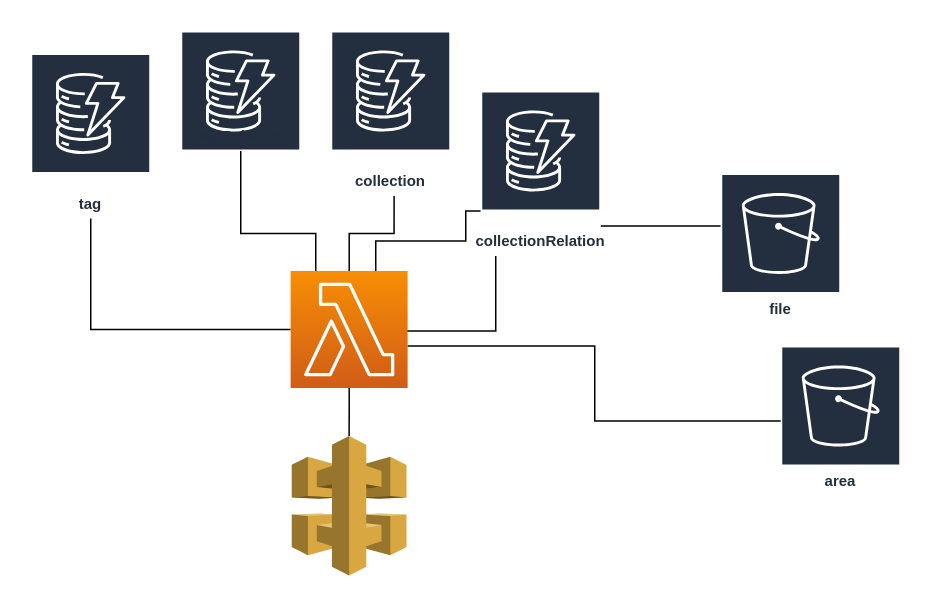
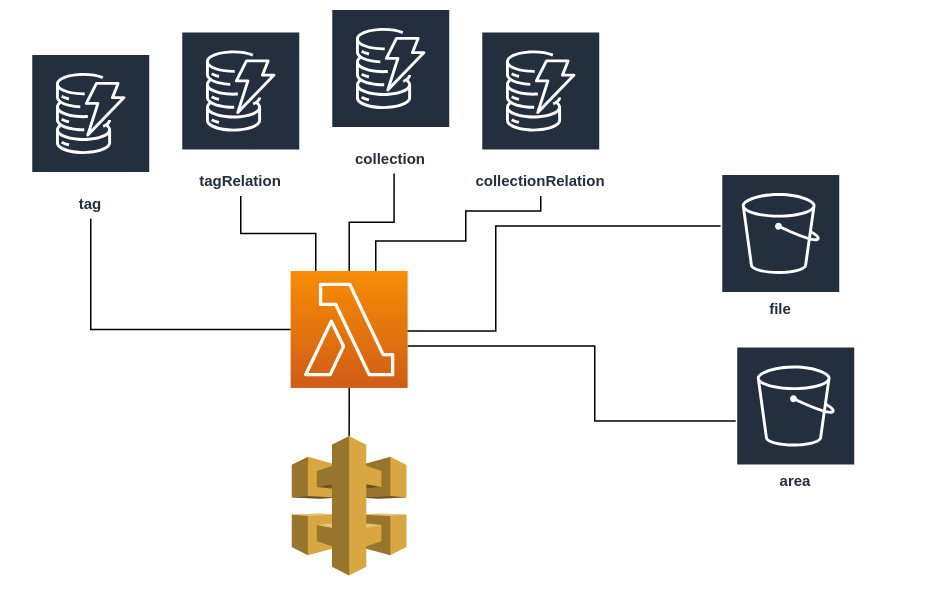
(241, 91) -> (241, 113)
(391, 113) -> (391, 91)
(541, 173) -> (541, 113)
(841, 421) -> (796, 421)
